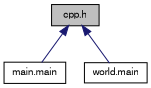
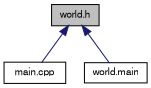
(75, 15) -> (75, 15)
(35, 73) -> (35, 73)
